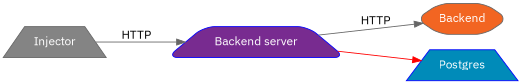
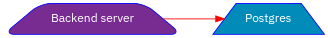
(462, 19) -> none
(55, 42) -> none
